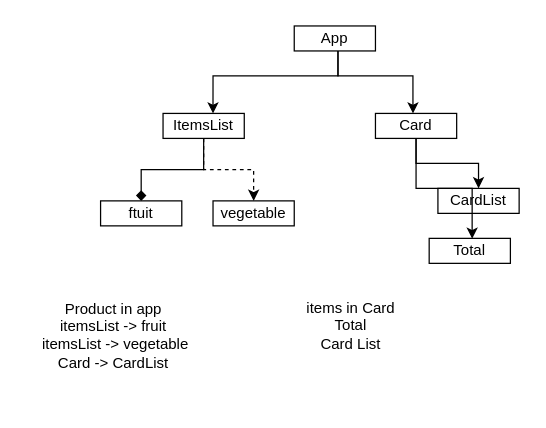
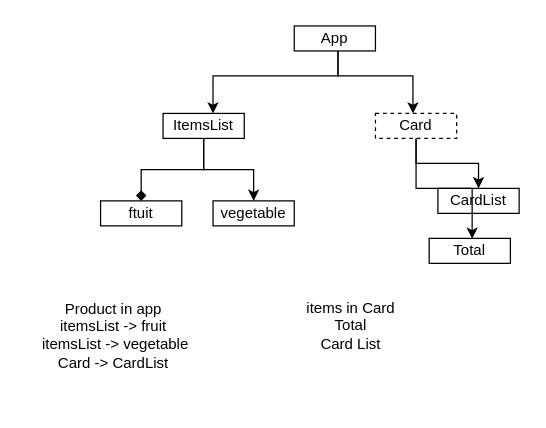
(416, 126) -> (416, 126)
(241, 169) -> (241, 169)
